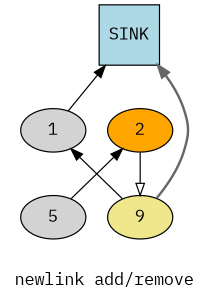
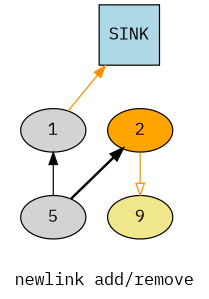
(83, 93) -> (83, 93)
(187, 138) -> none
(140, 168) -> (140, 168)
(91, 179) -> (92, 178)
(102, 179) -> (53, 180)
